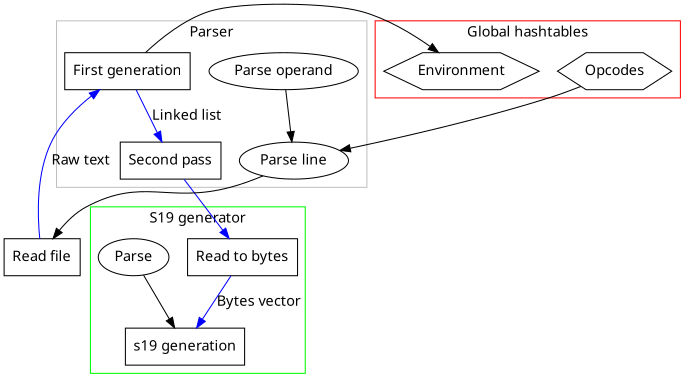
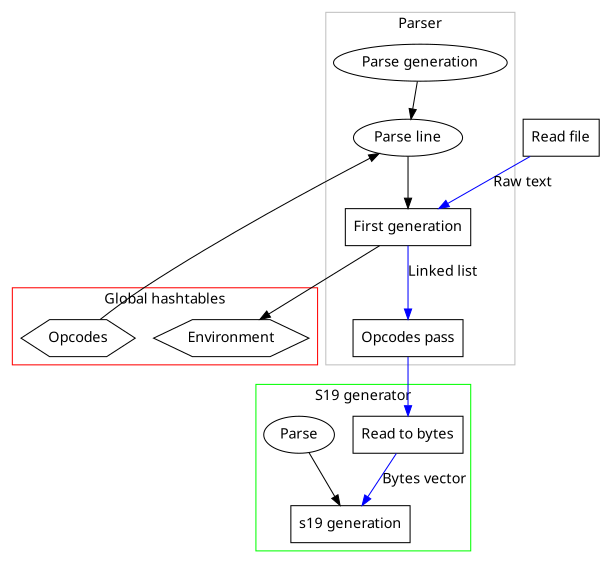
(284, 71) -> (420, 63)
(171, 161) -> (408, 338)
(119, 195) -> (408, 177)
